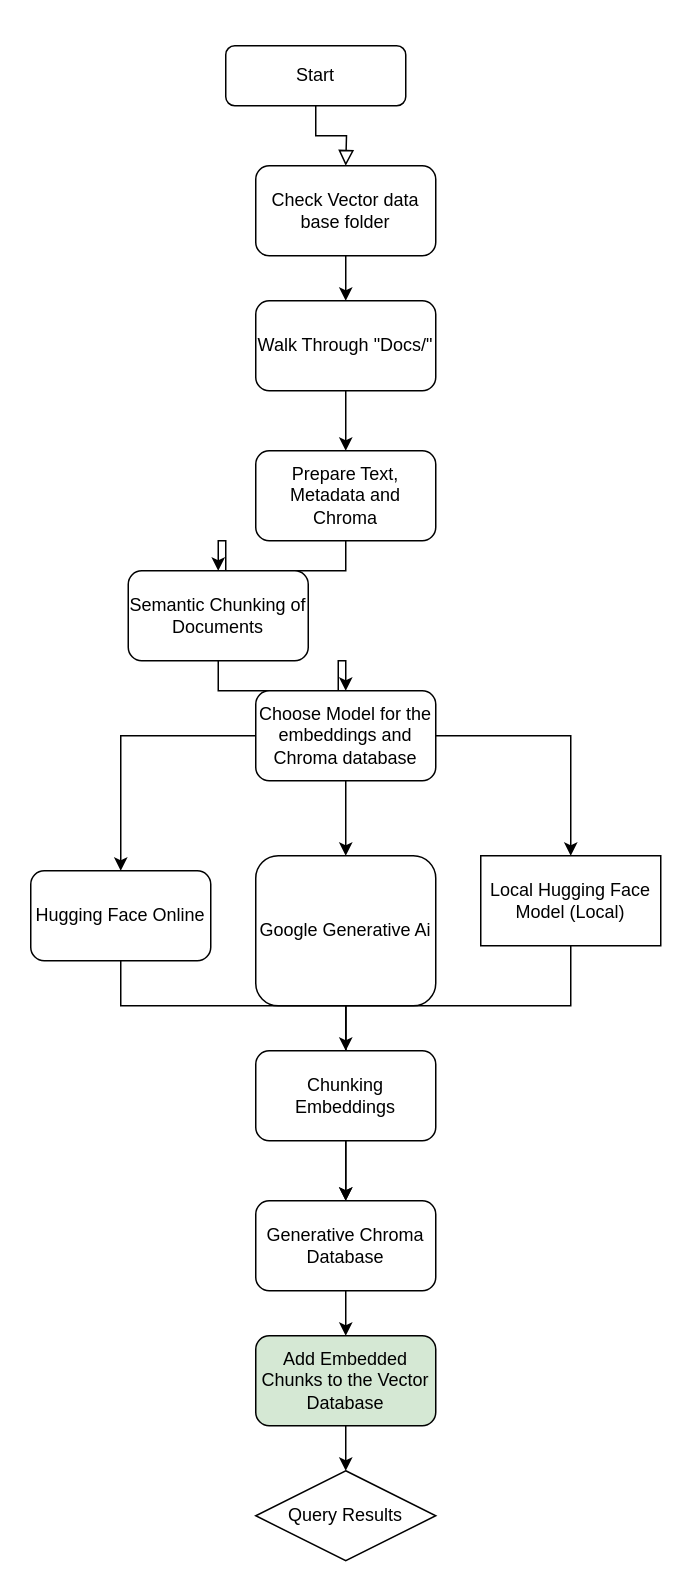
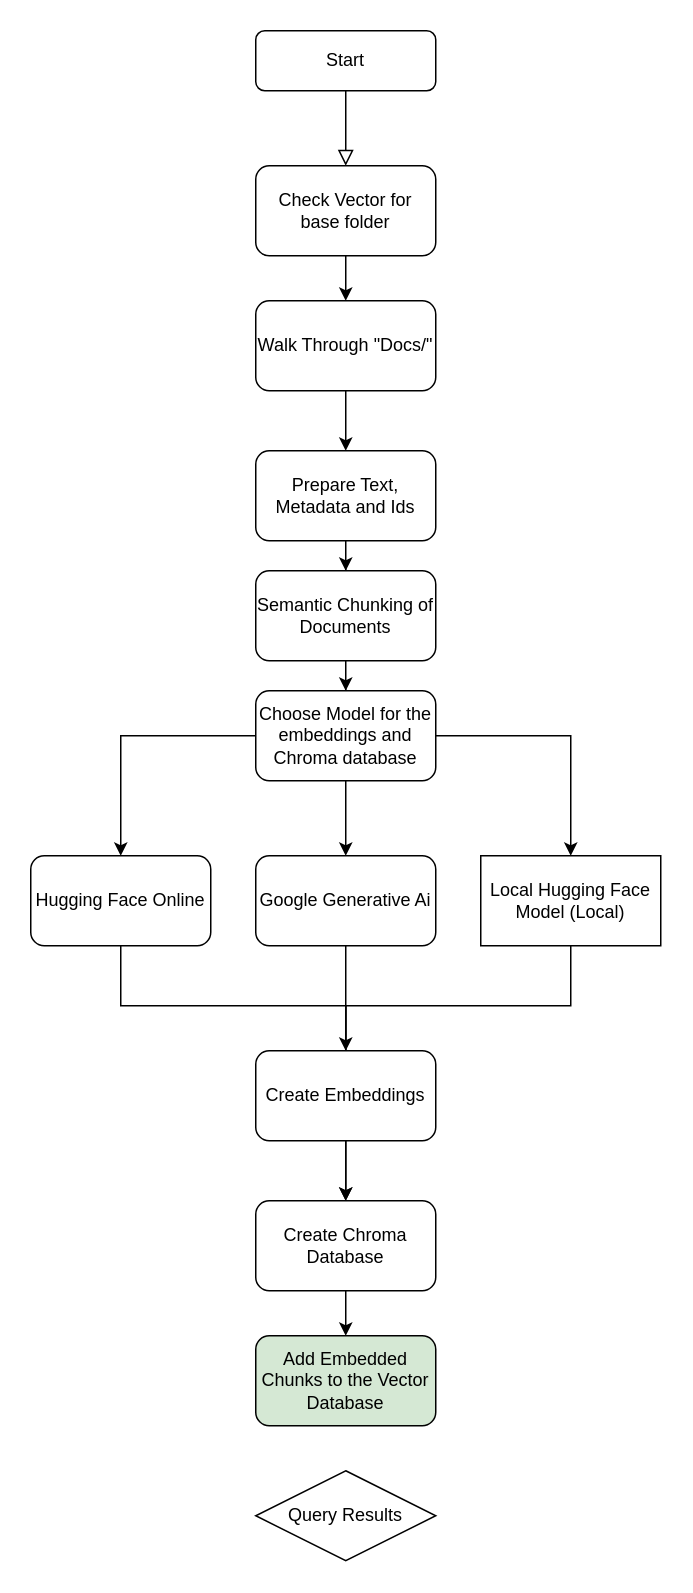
(316, 76) -> (346, 61)
(346, 211) -> (346, 211)
(346, 496) -> (346, 496)
(218, 616) -> (346, 616)
(121, 916) -> (121, 901)
(346, 931) -> (346, 901)
(346, 1096) -> (346, 1096)
(346, 1246) -> (346, 1246)
(346, 1454) -> none
